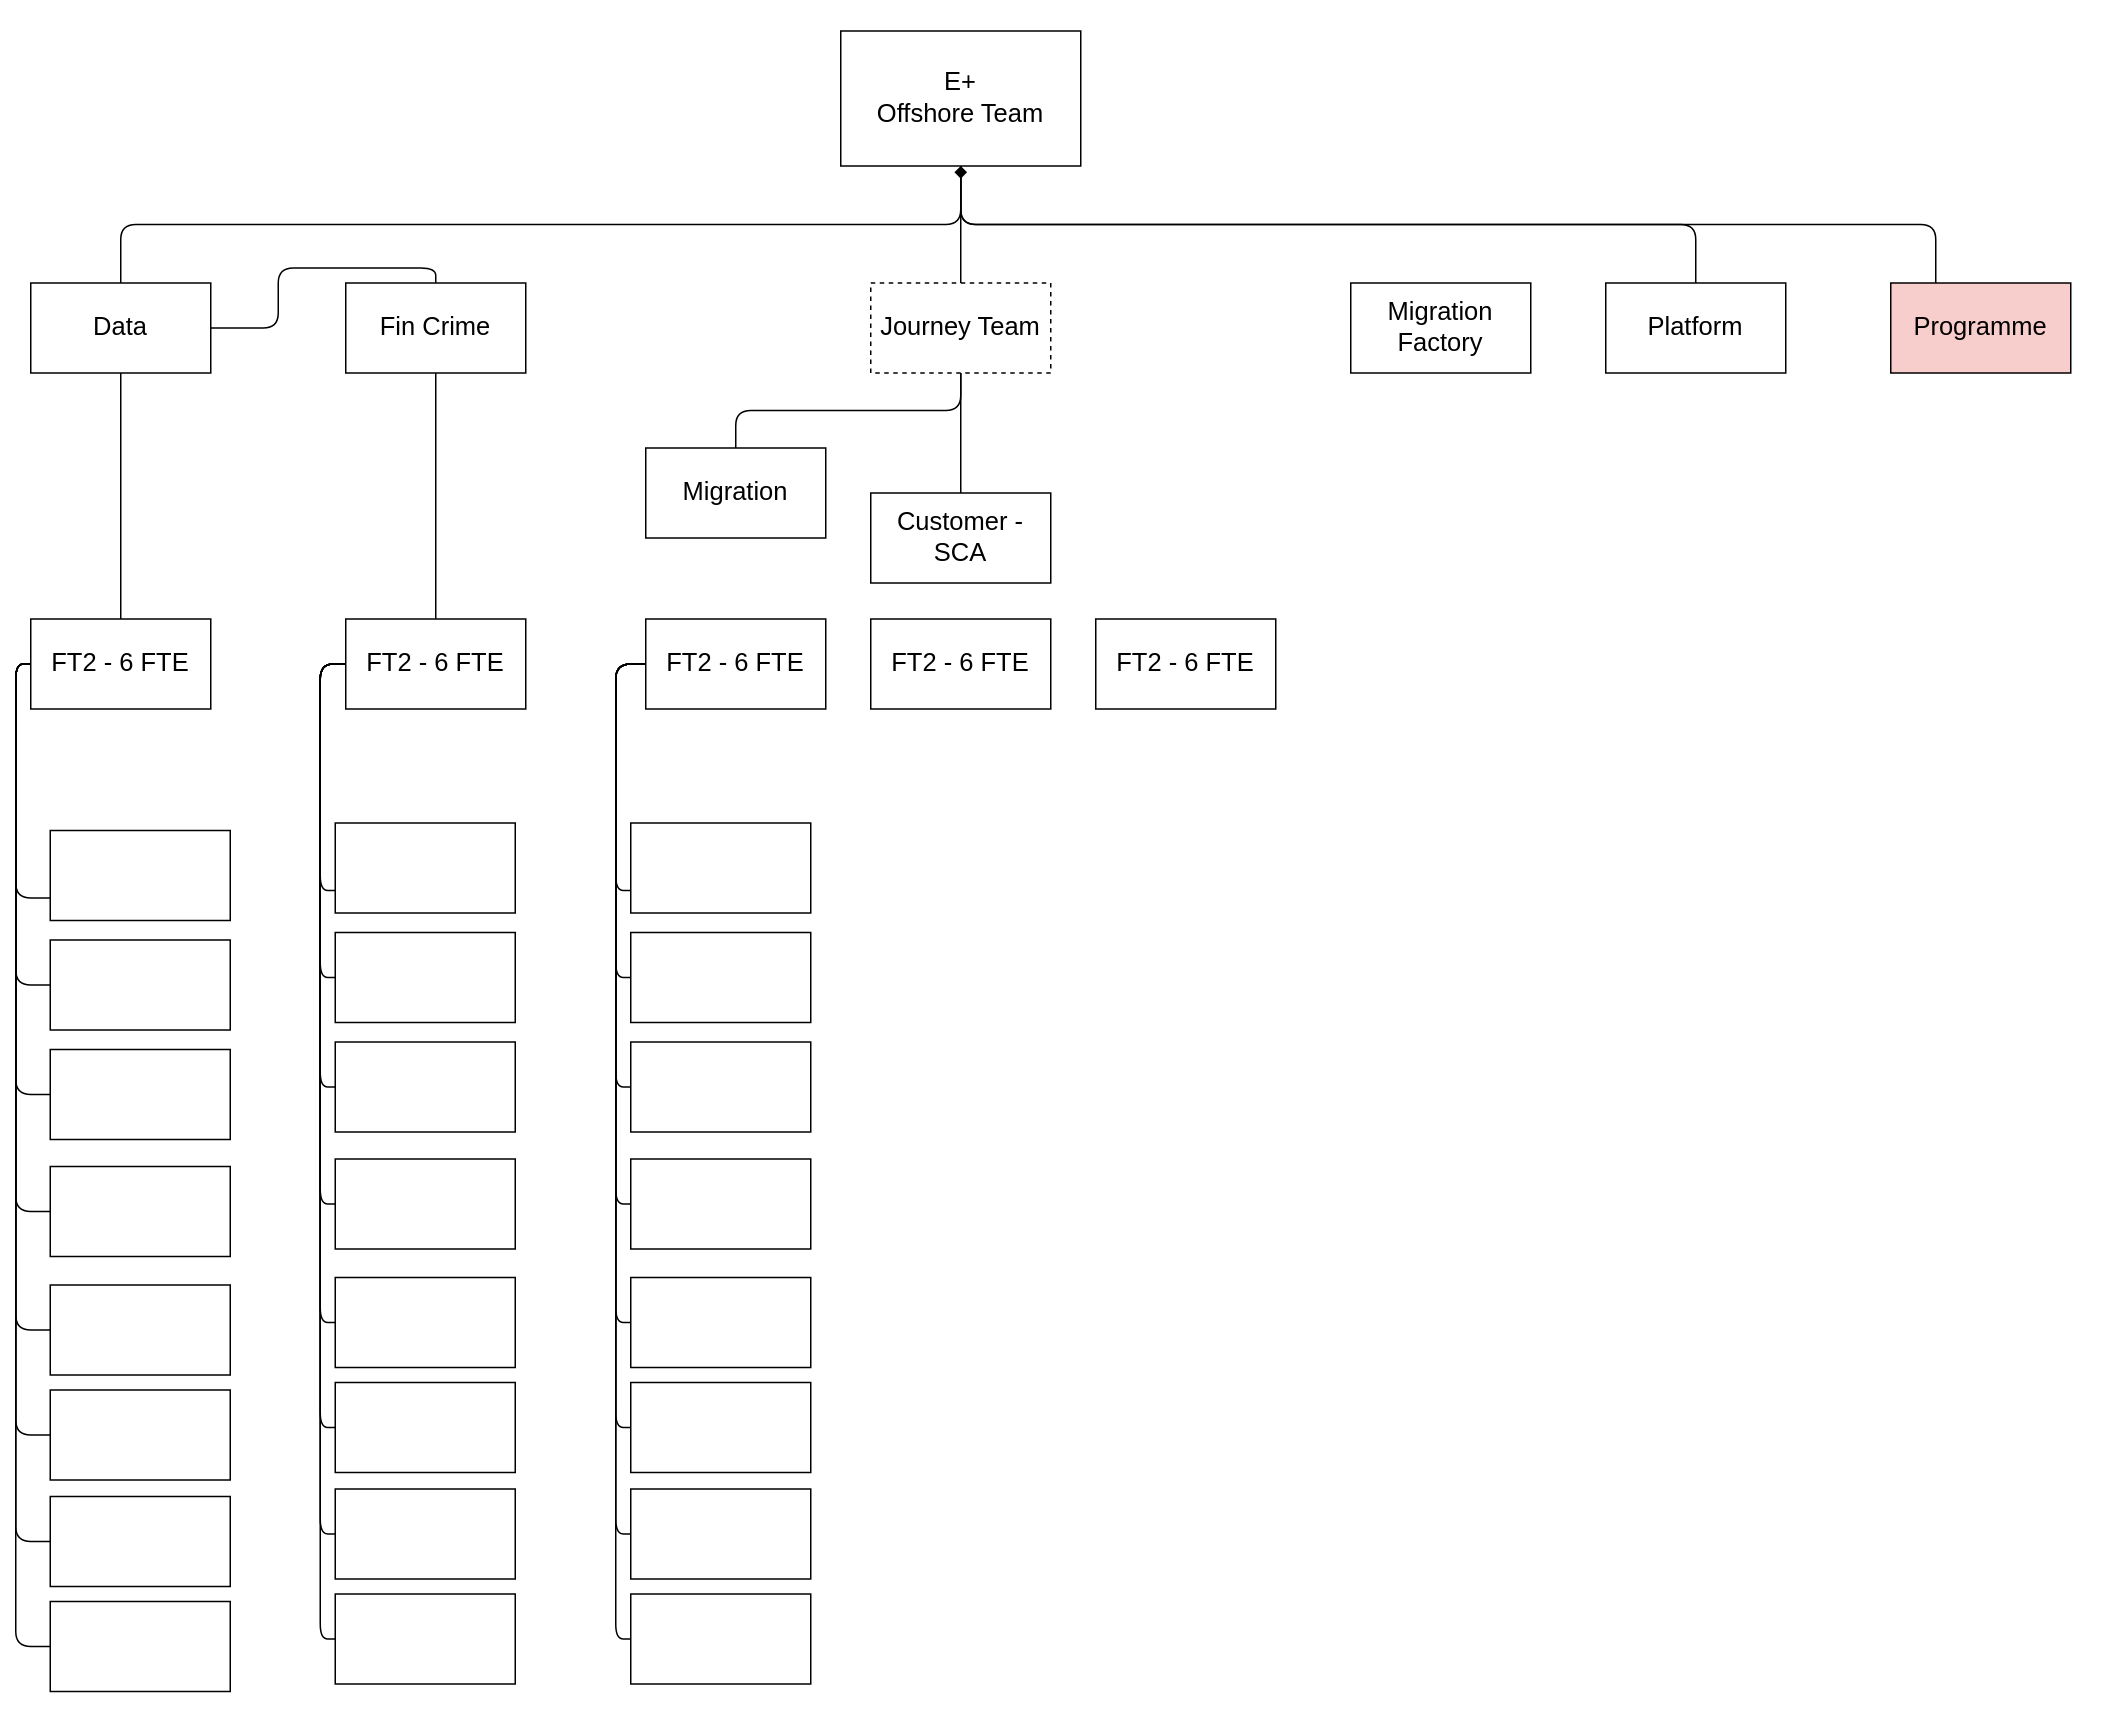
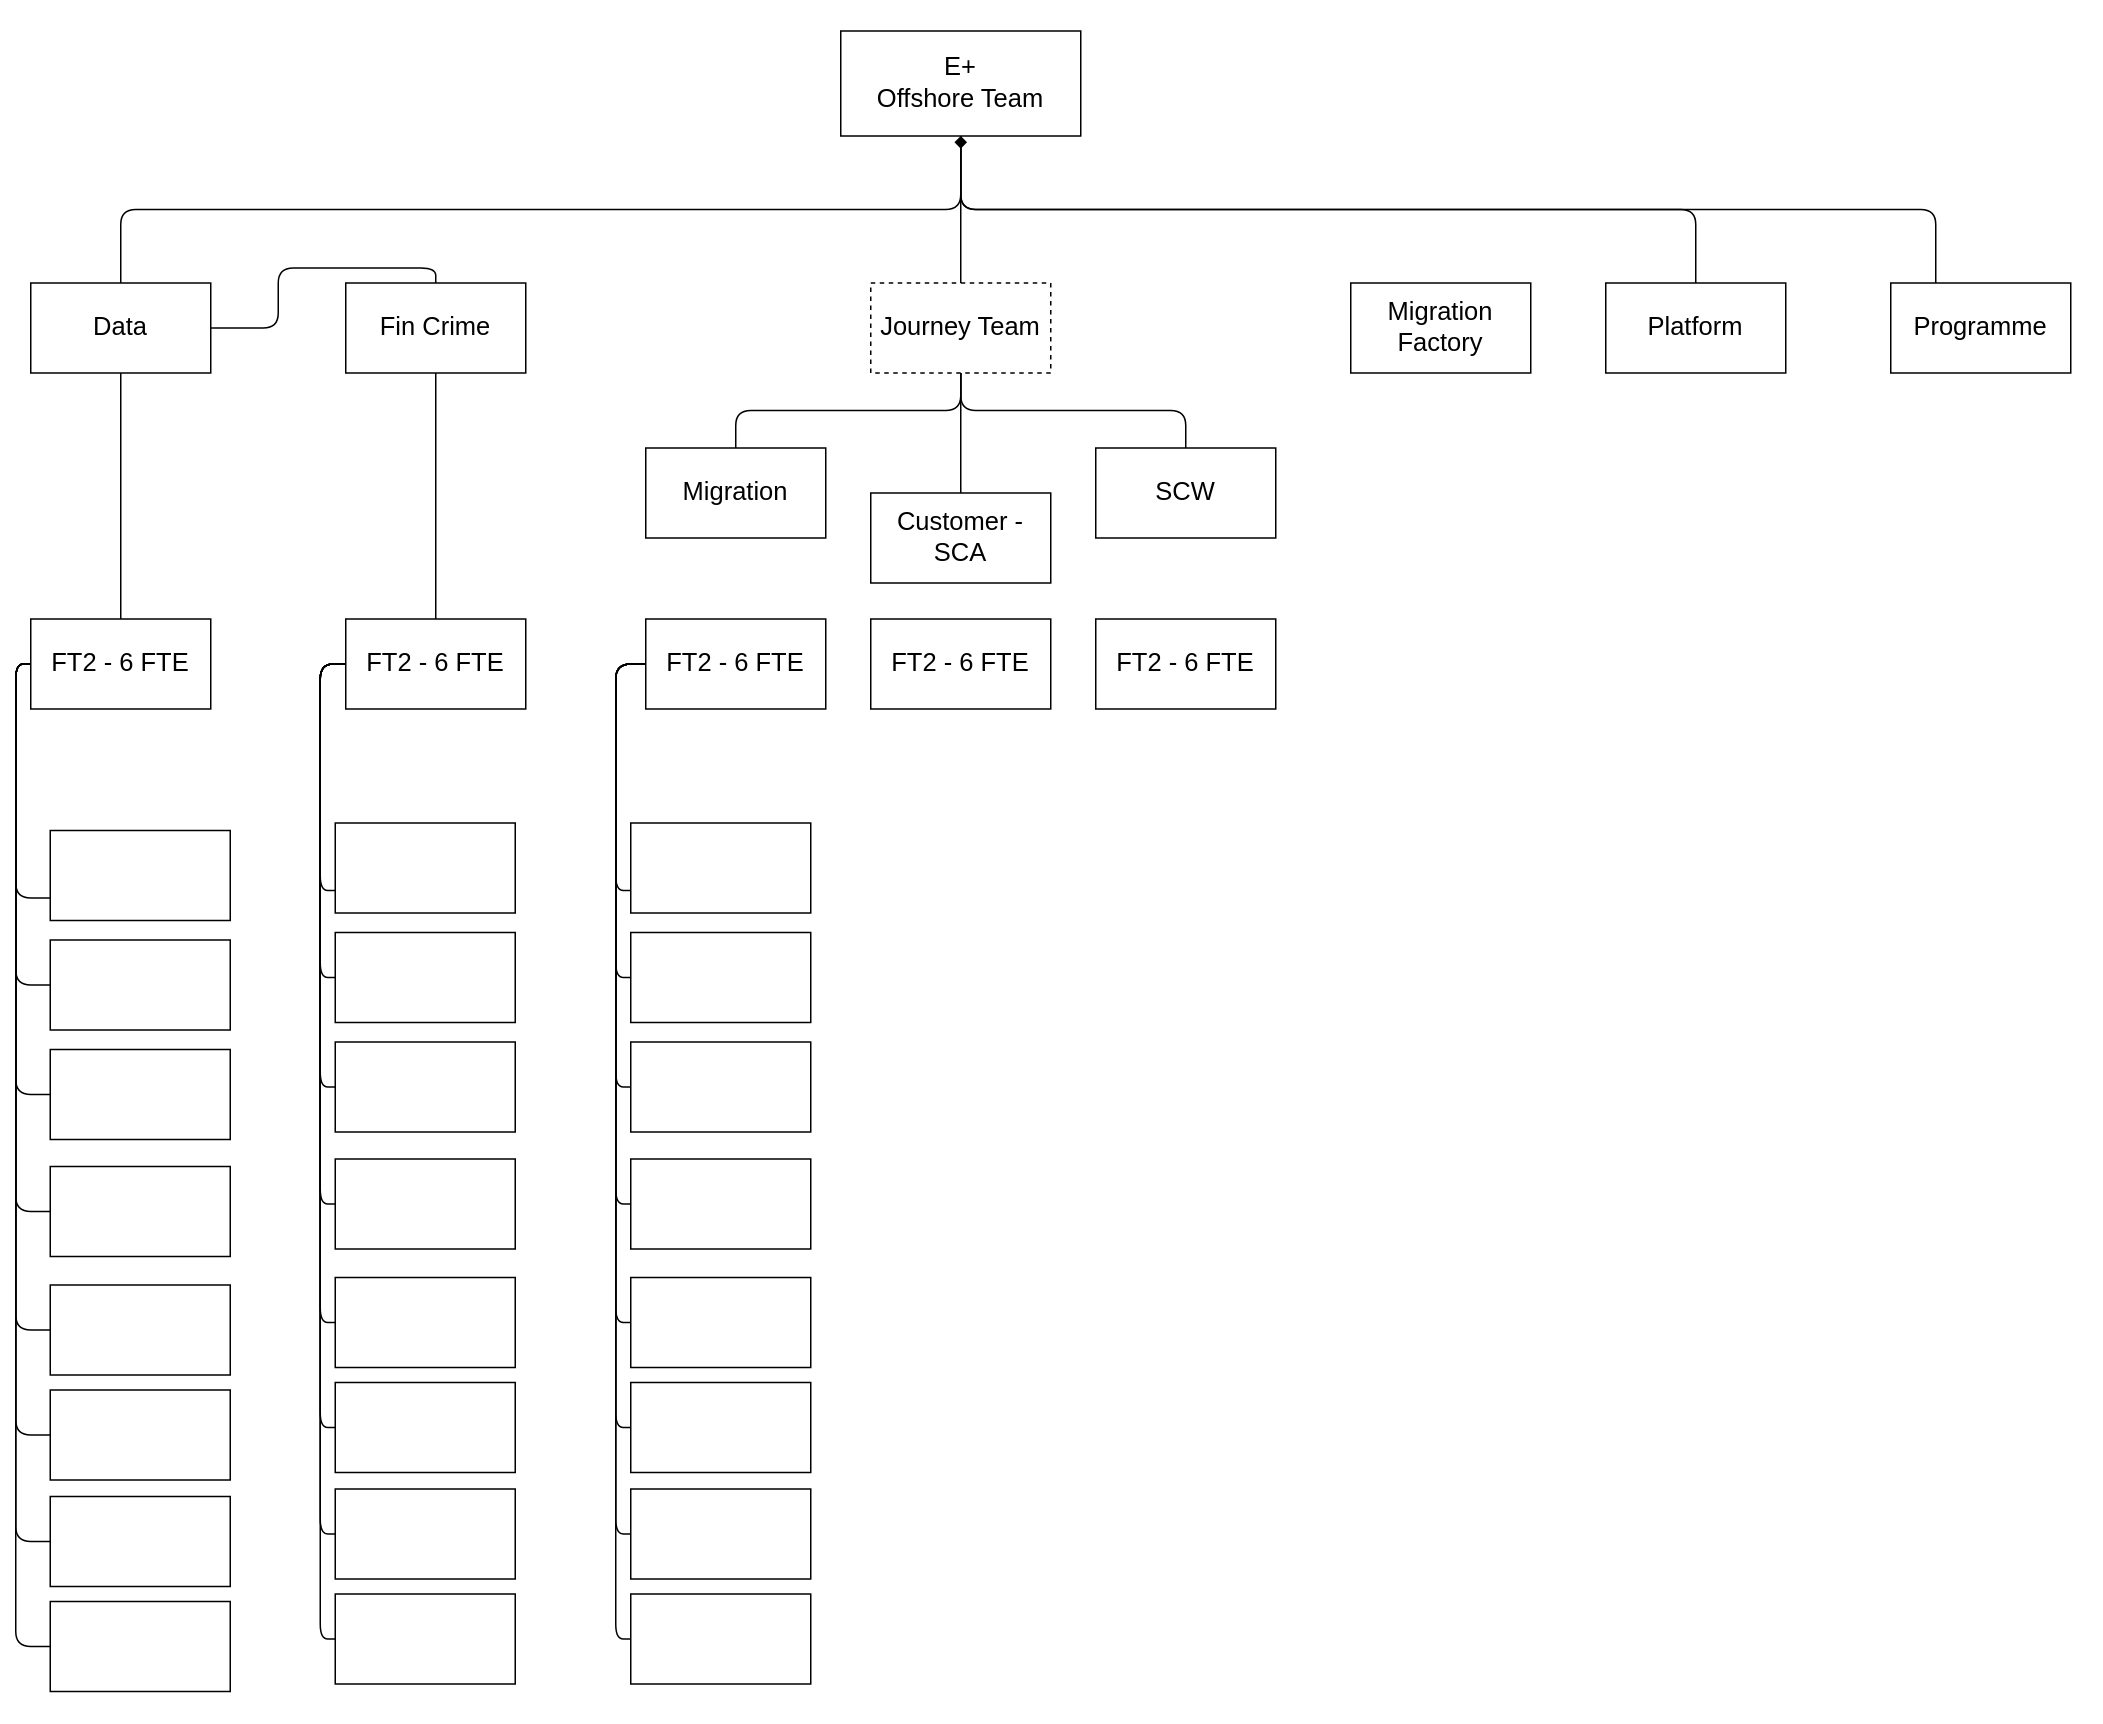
(961, 98) -> (961, 83)
(1981, 328) -> (1981, 328)
none -> (1087, 410)
none -> (1186, 493)
